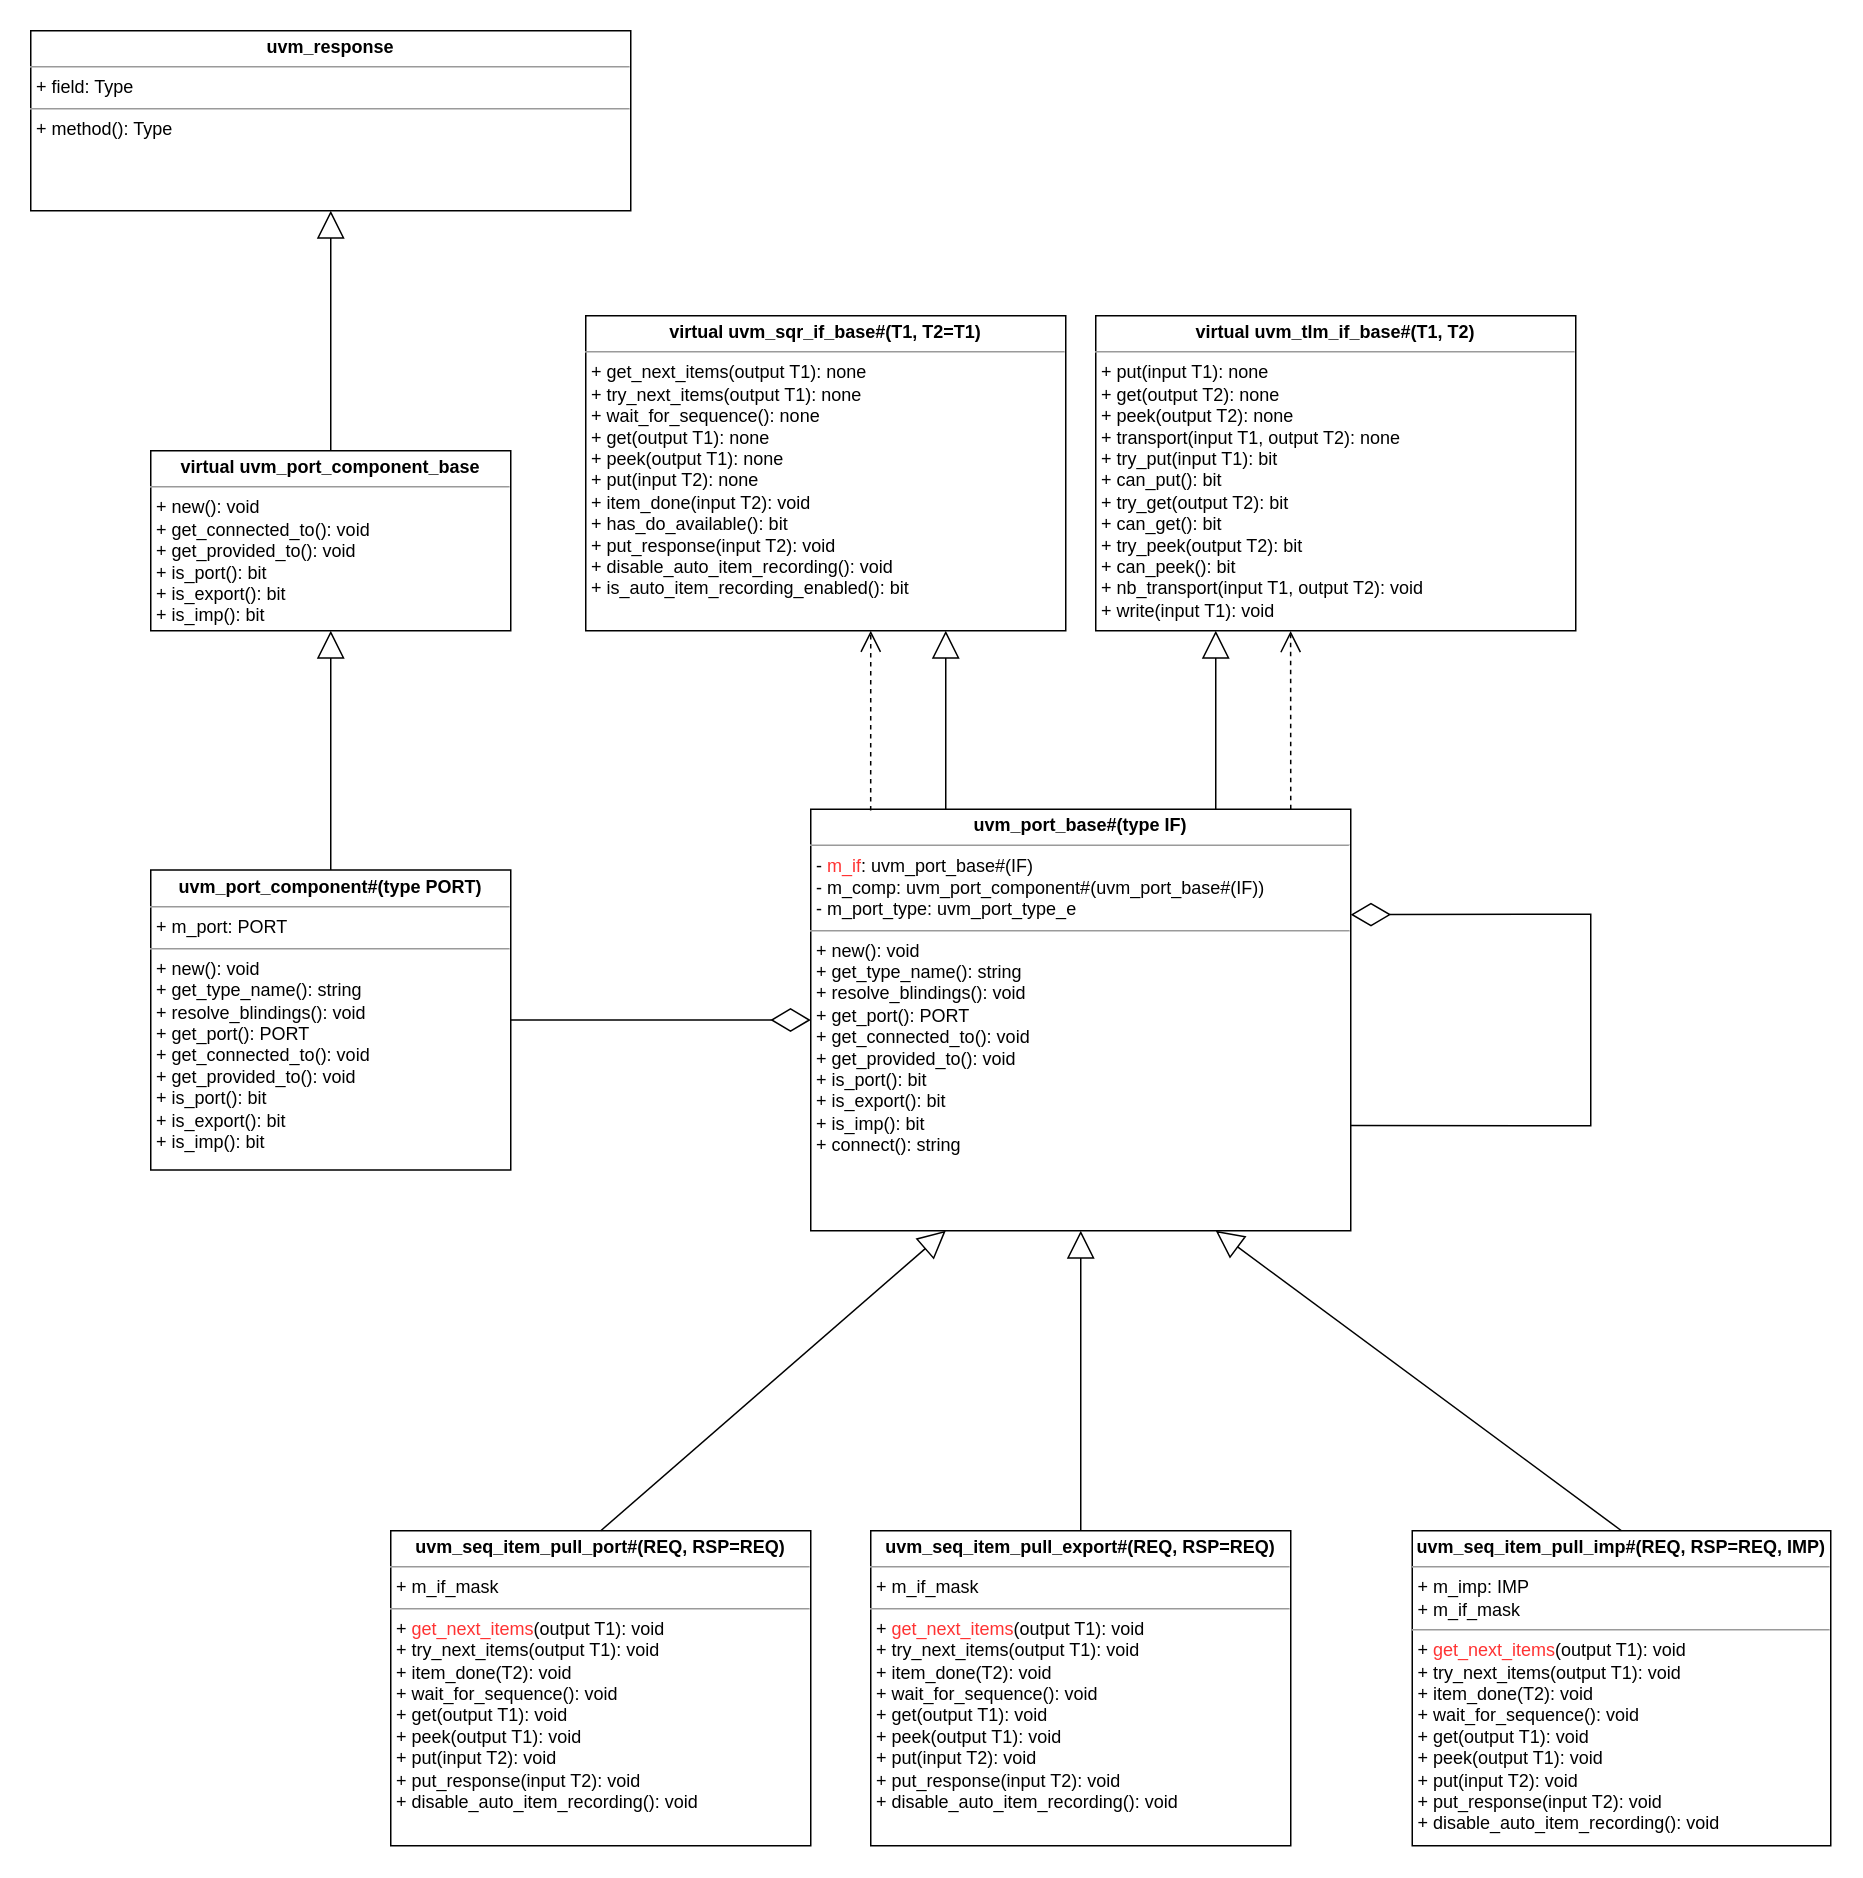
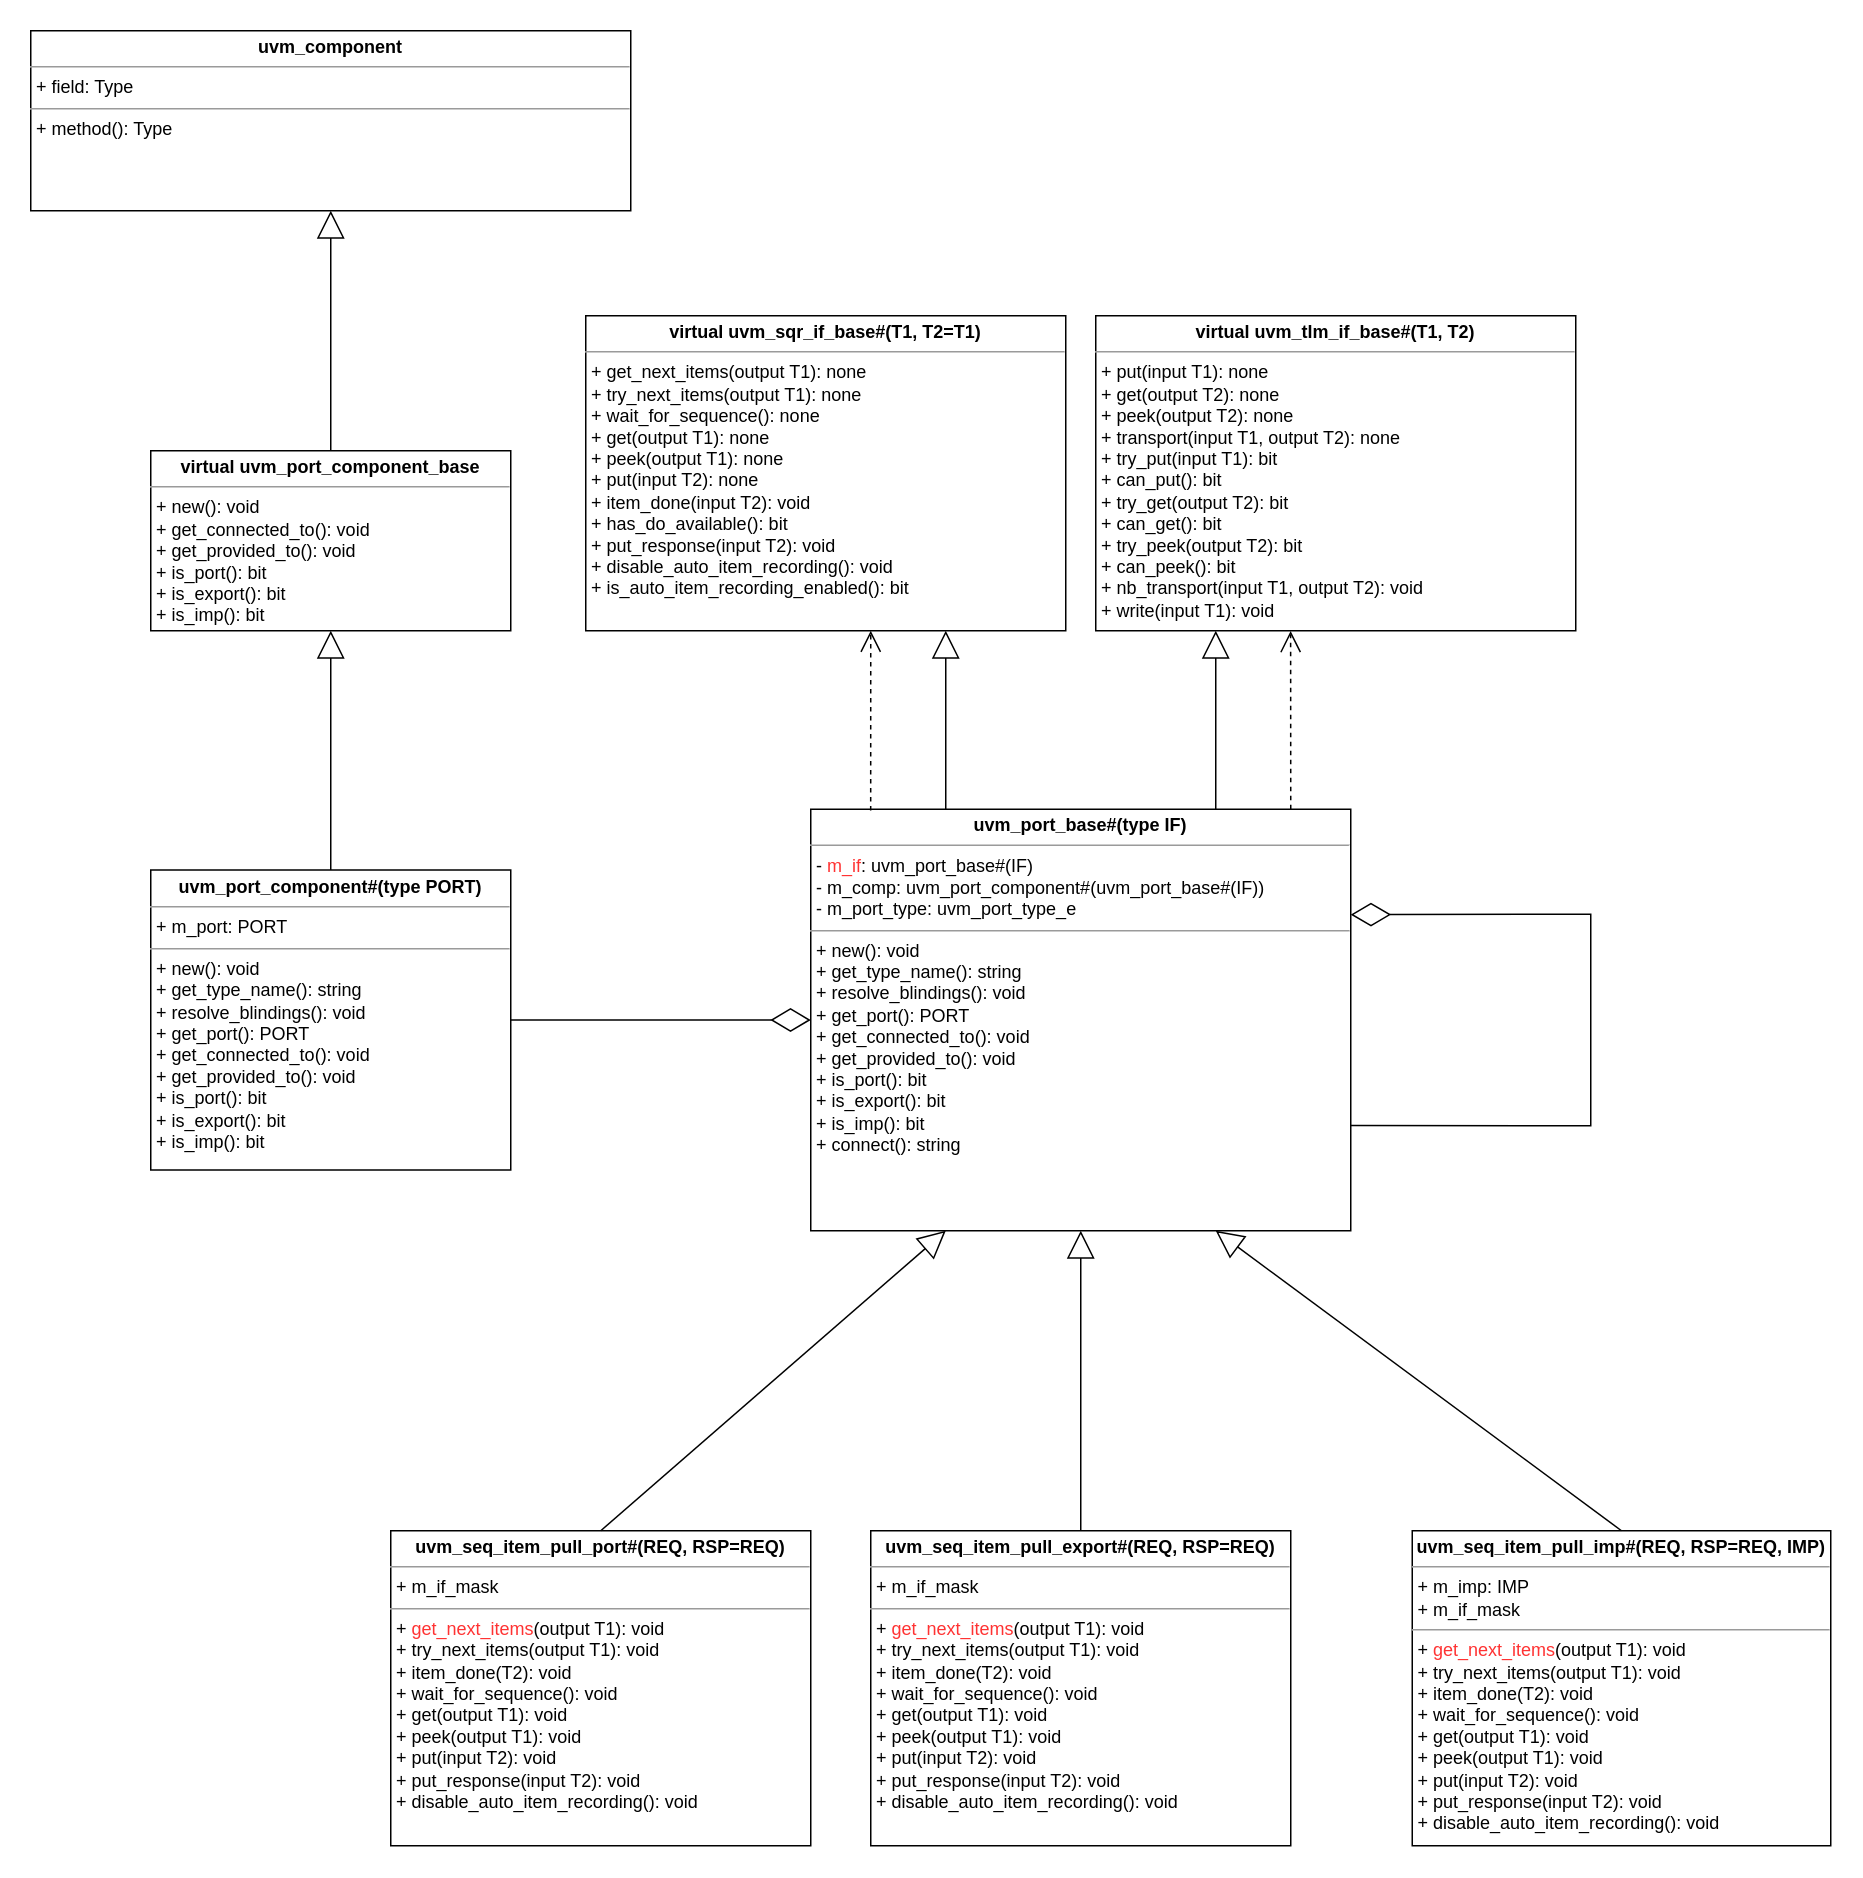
(104, 63) -> (104, 63)
